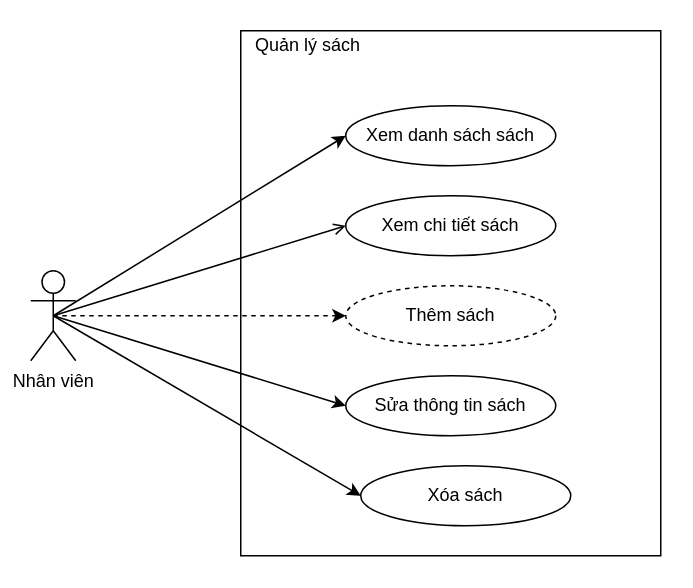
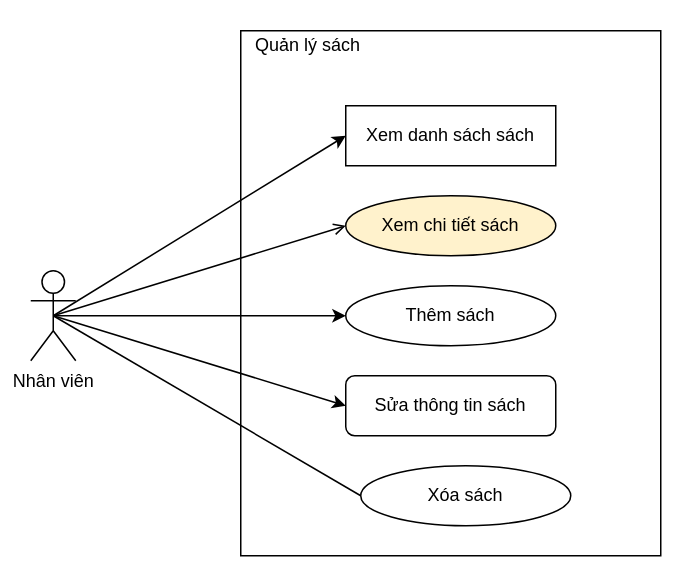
(451, 136) -> (451, 136)
(451, 226) -> (451, 226)
(200, 316) -> (200, 316)
(451, 316) -> (451, 316)
(451, 406) -> (451, 406)
(351, 490) -> (354, 492)
